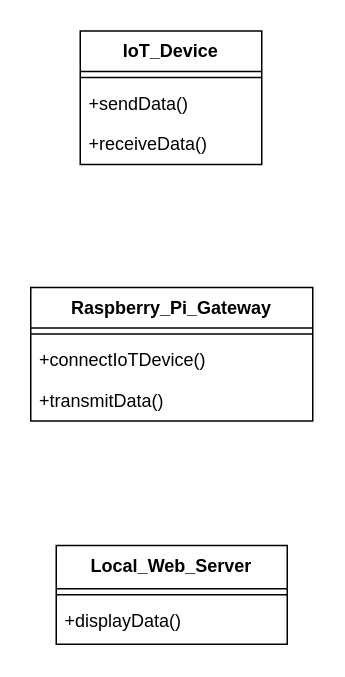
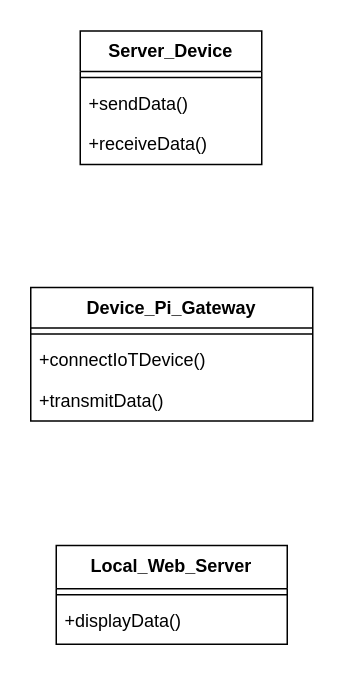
(170, 51) -> (170, 51)
(171, 308) -> (171, 308)
